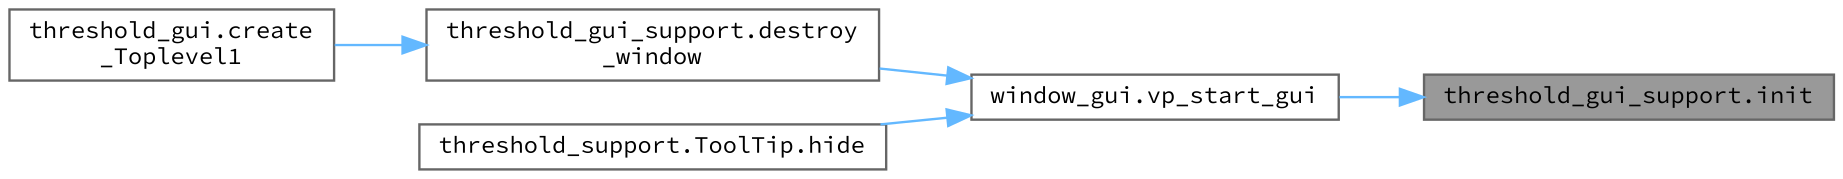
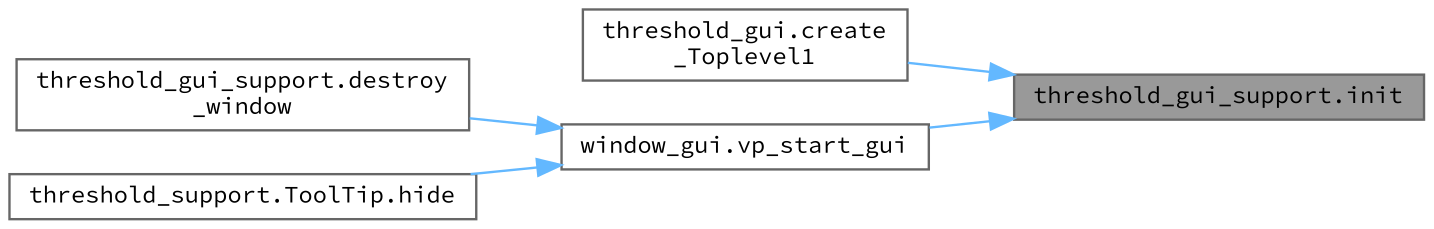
(369, 45) -> (949, 67)
